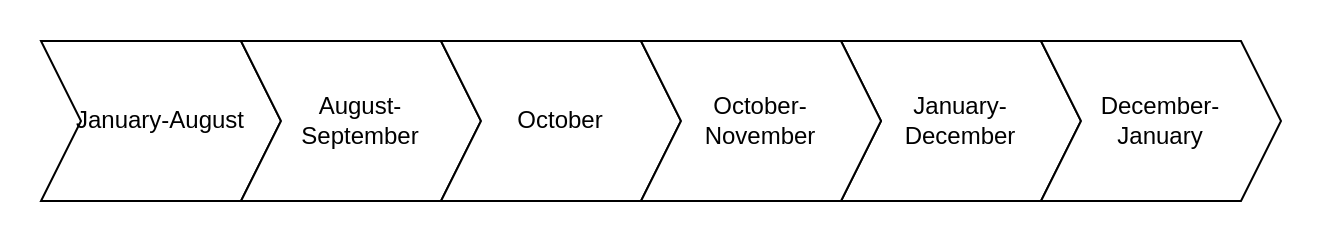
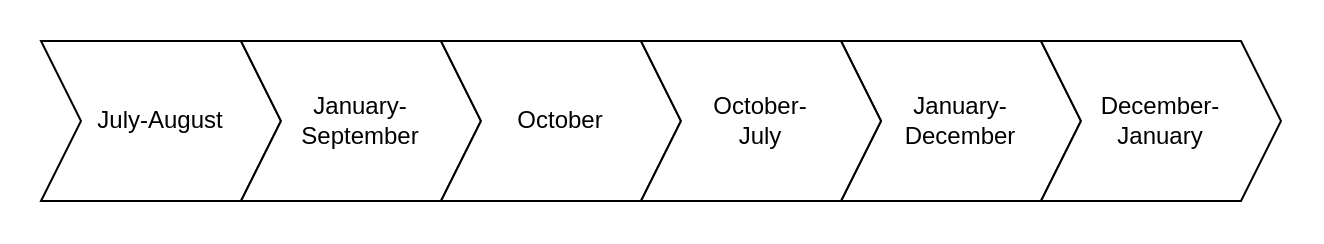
(161, 121) -> (161, 121)
(361, 121) -> (361, 121)
(761, 121) -> (761, 121)
